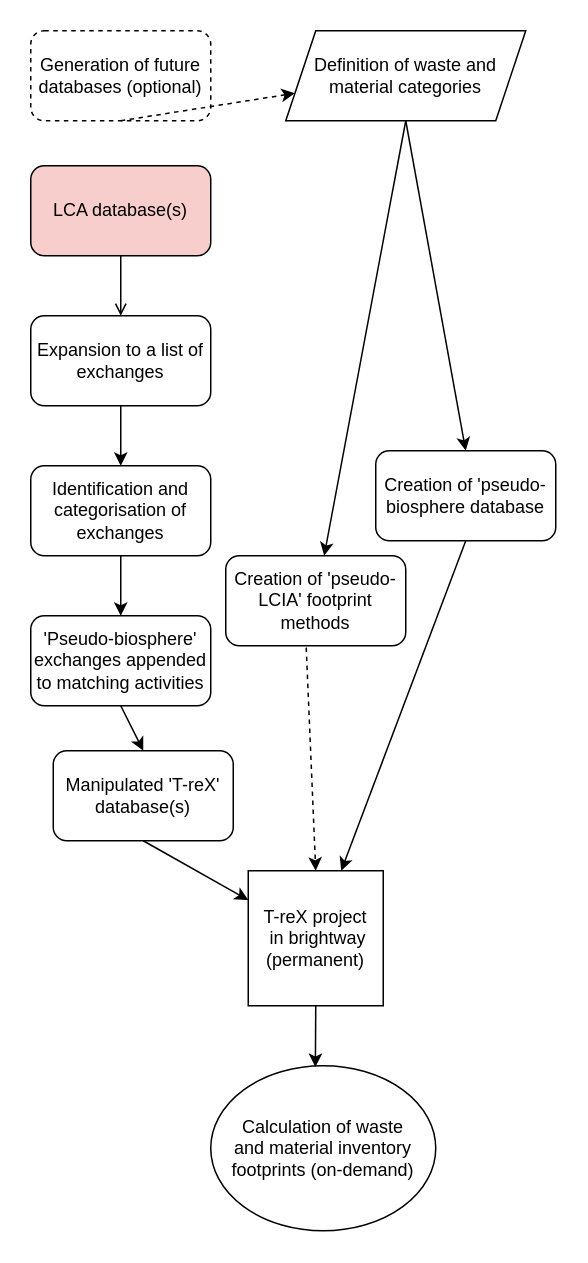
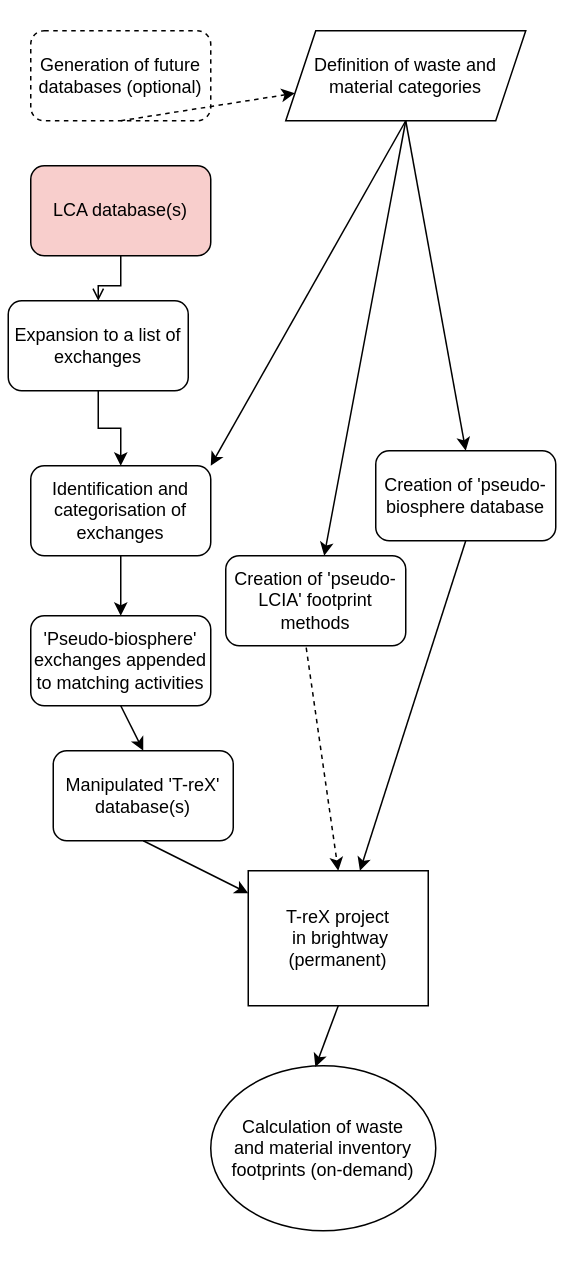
none -> (309, 292)
(121, 361) -> (98, 346)
(316, 938) -> (338, 938)
